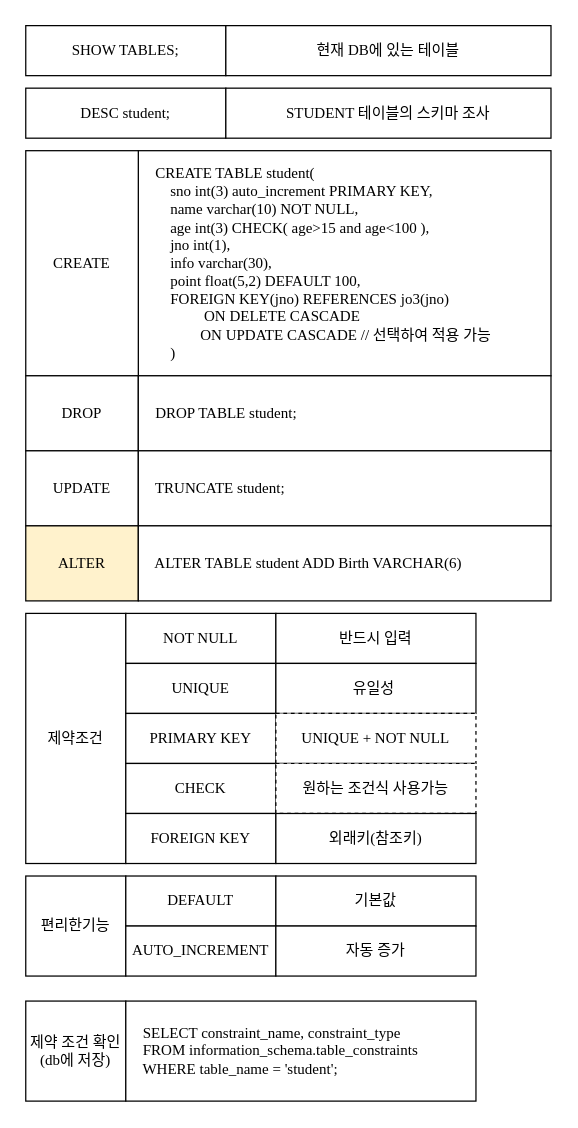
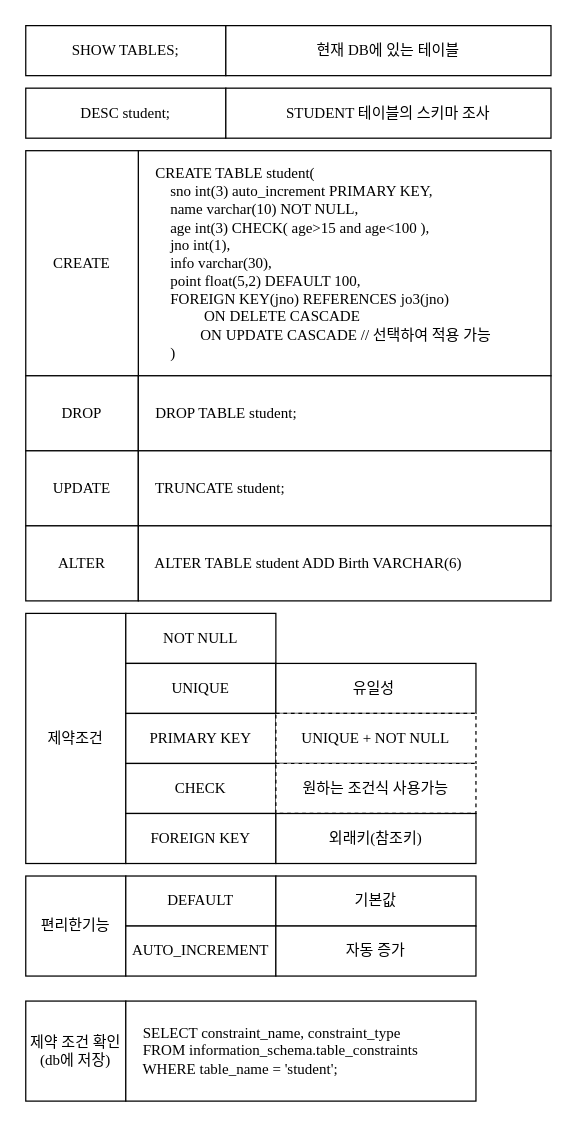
(82, 563) -> (82, 563)
(376, 638) -> none
